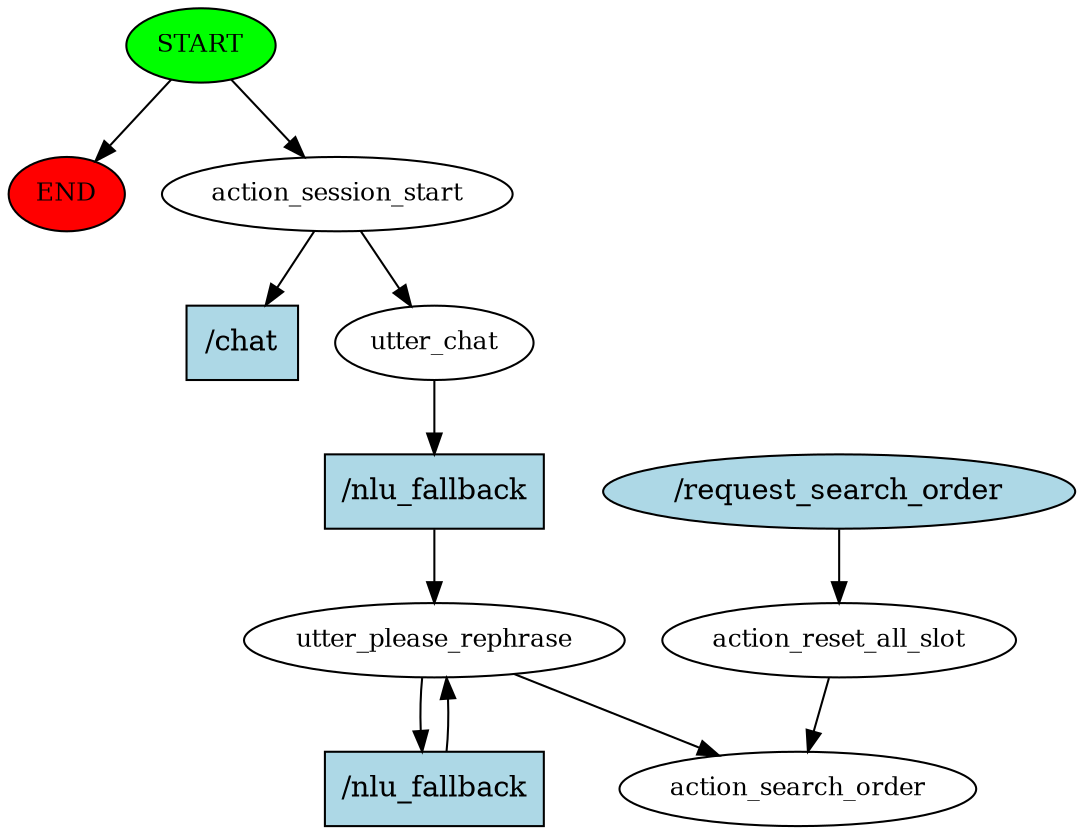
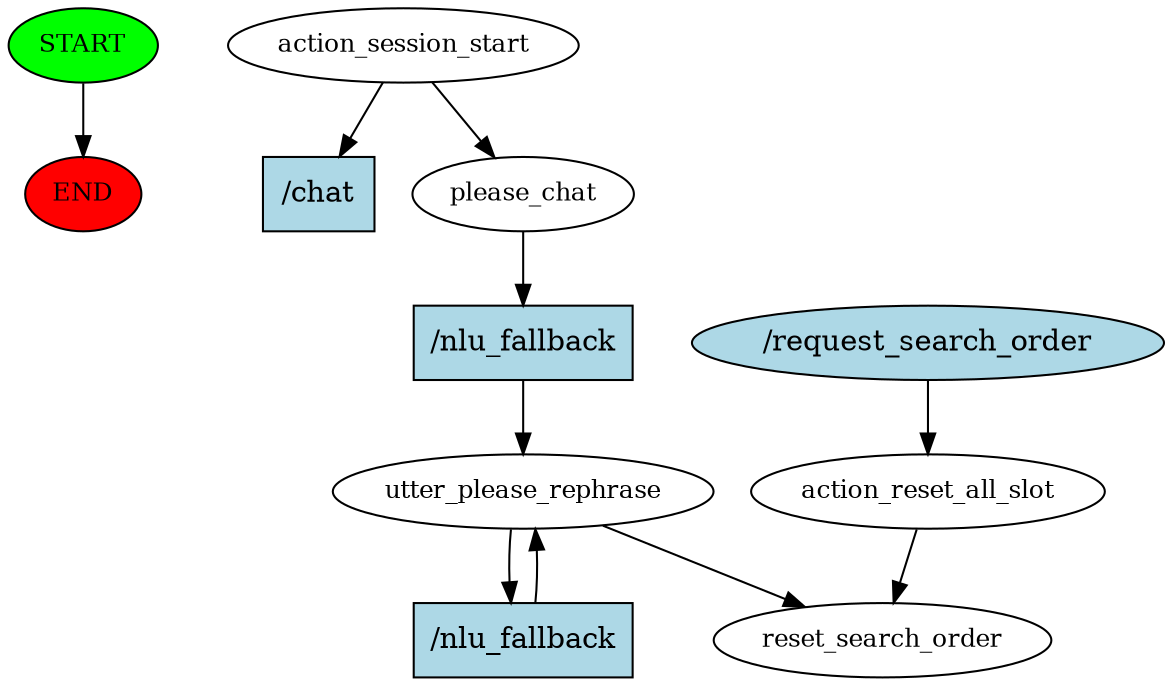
(261, 111) -> none
(434, 343) -> (523, 194)
(798, 789) -> (883, 640)
